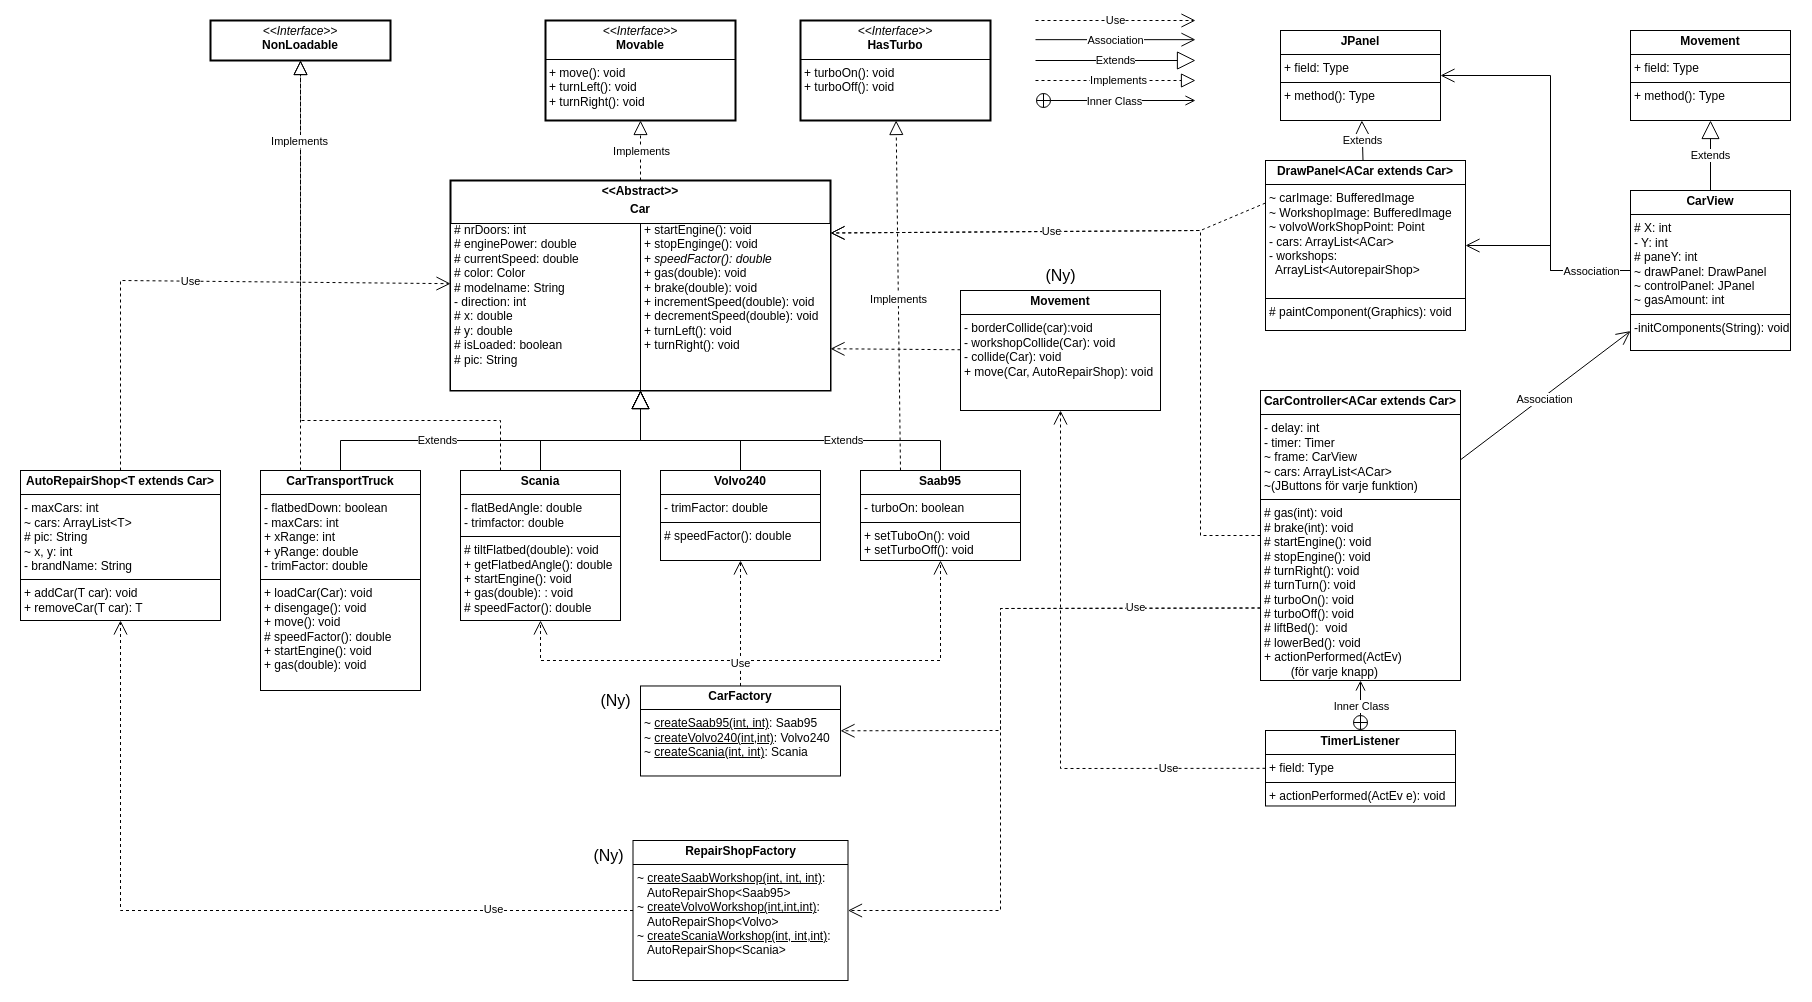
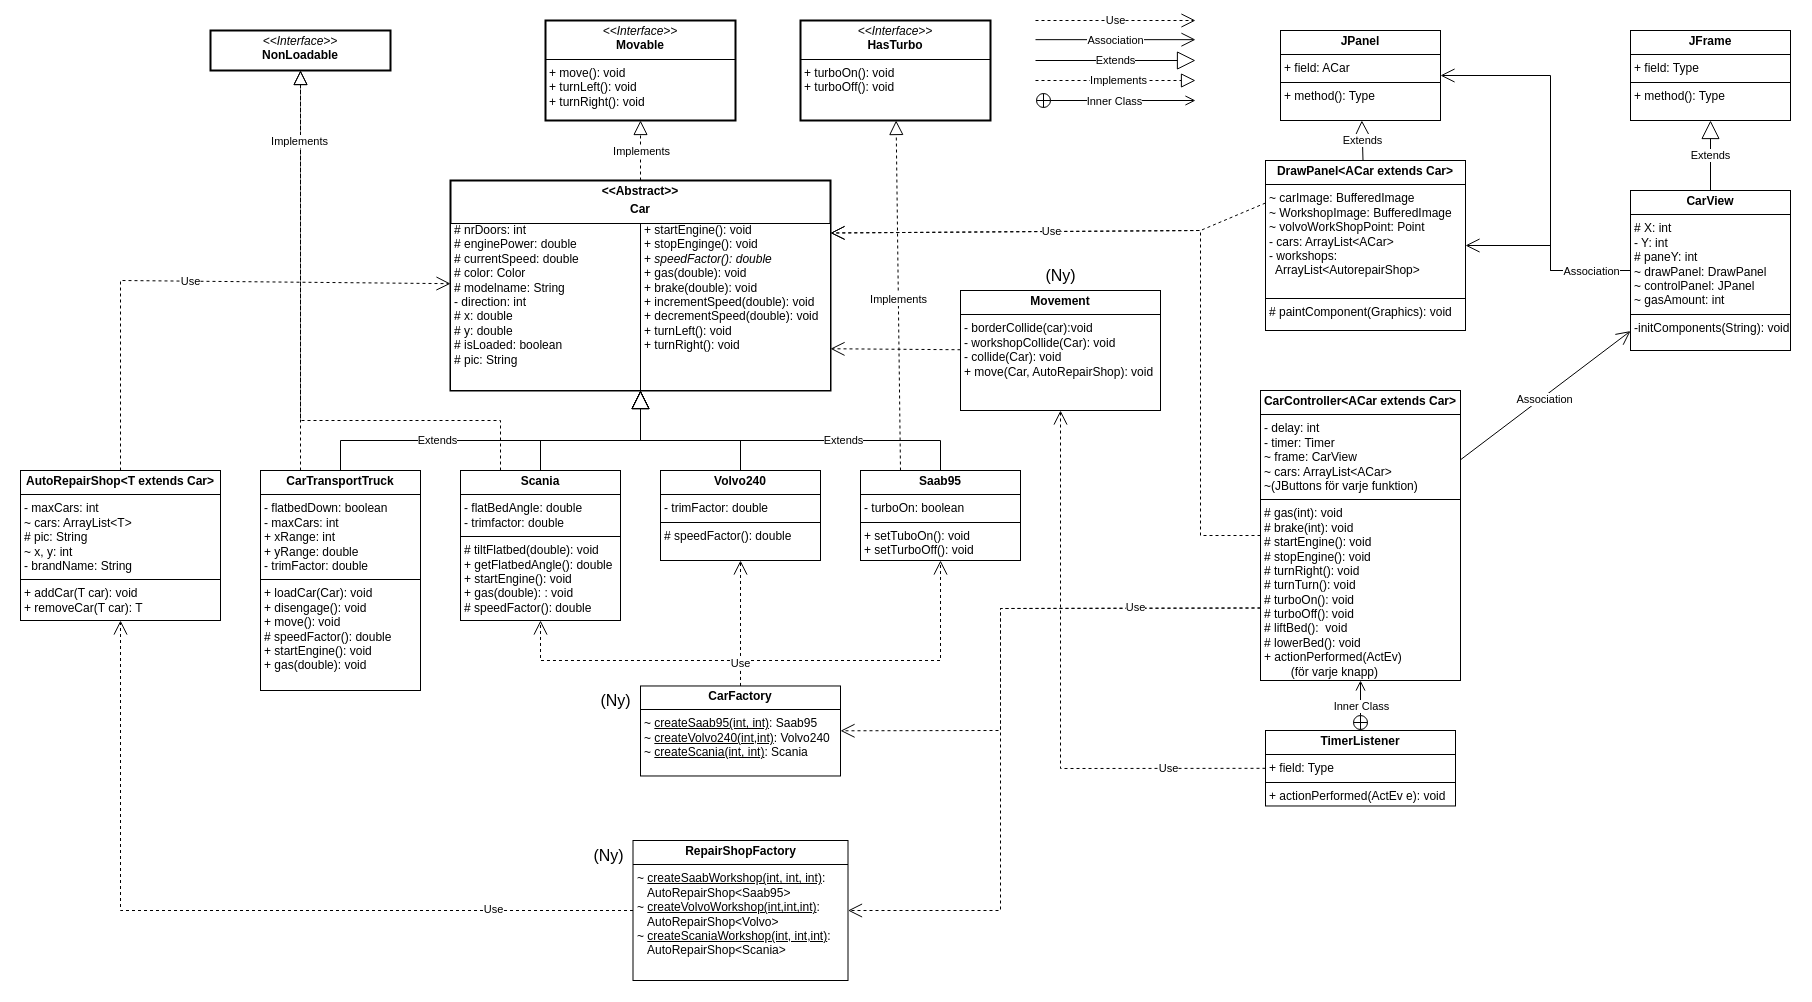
(301, 41) -> (301, 51)
(1330, 52) -> (1330, 52)
(1680, 52) -> (1680, 52)
